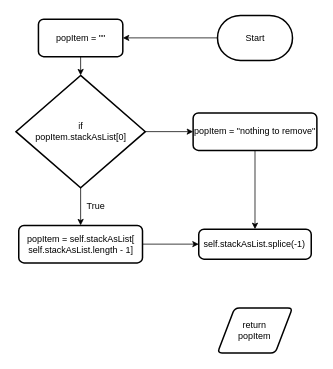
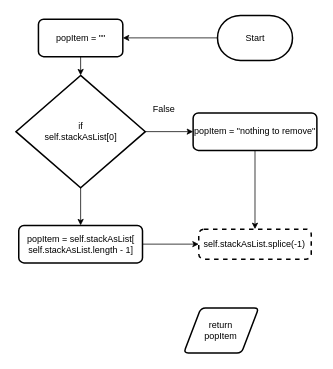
none -> (164, 109)
(81, 132) -> (81, 132)
(96, 207) -> none
(255, 244) -> (255, 244)
(255, 330) -> (221, 330)
